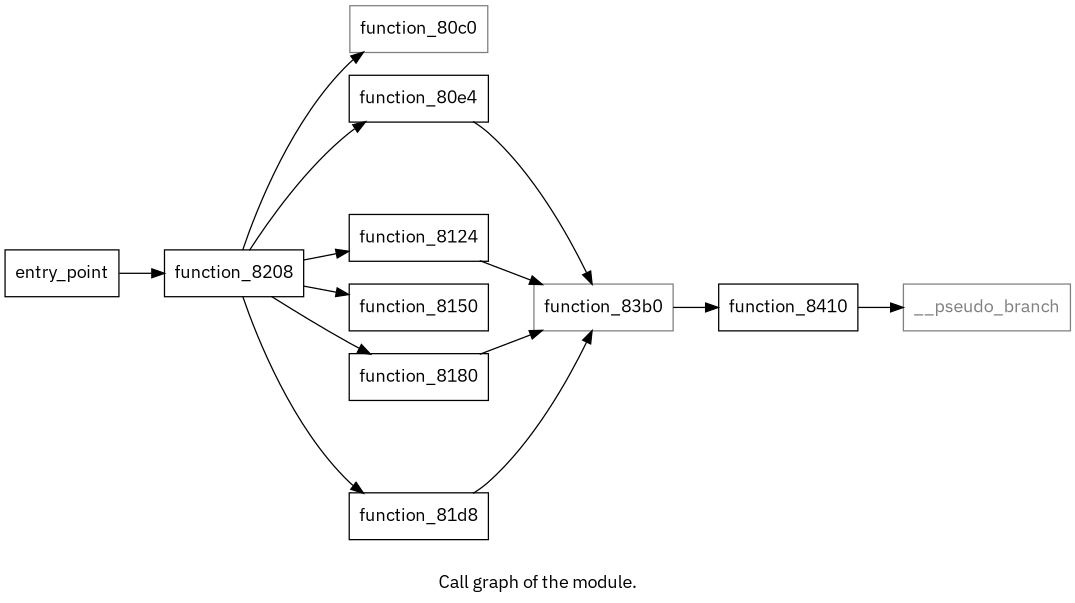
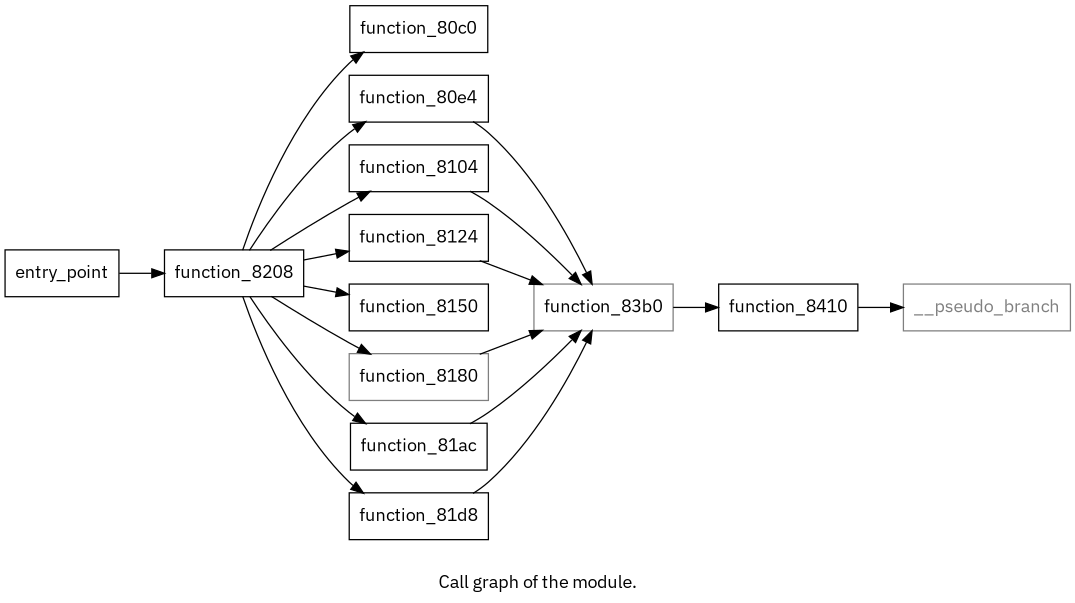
(419, 29) -> (419, 29)
none -> (419, 168)
(419, 377) -> (419, 377)
none -> (419, 447)
